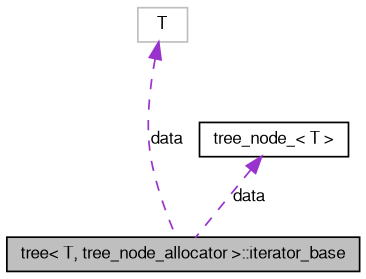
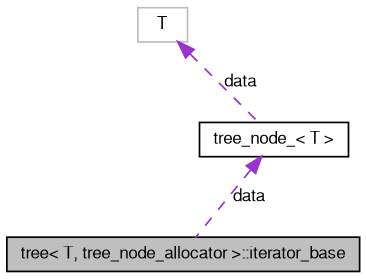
(150, 150) -> (225, 89)
